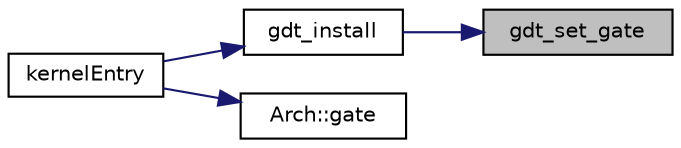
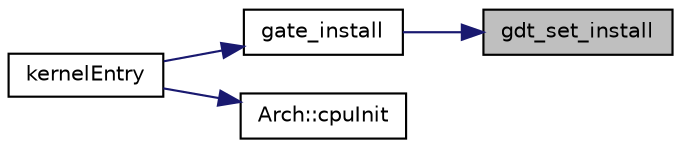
(323, 32) -> (323, 32)
(578, 32) -> (578, 32)
(323, 116) -> (323, 116)
